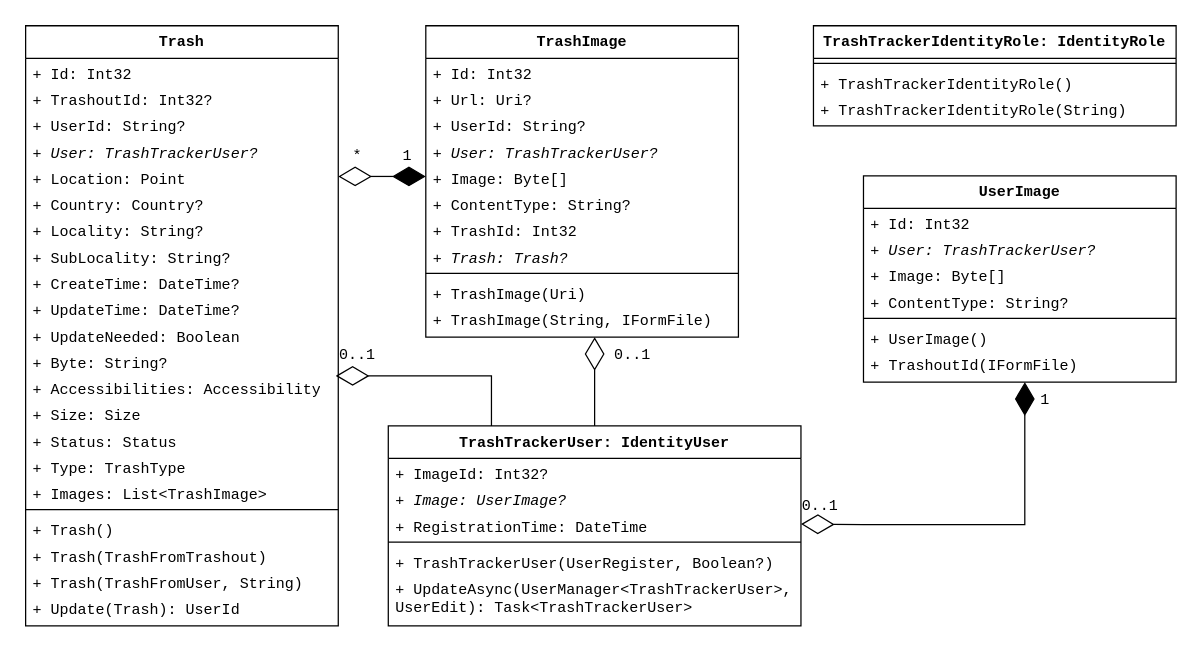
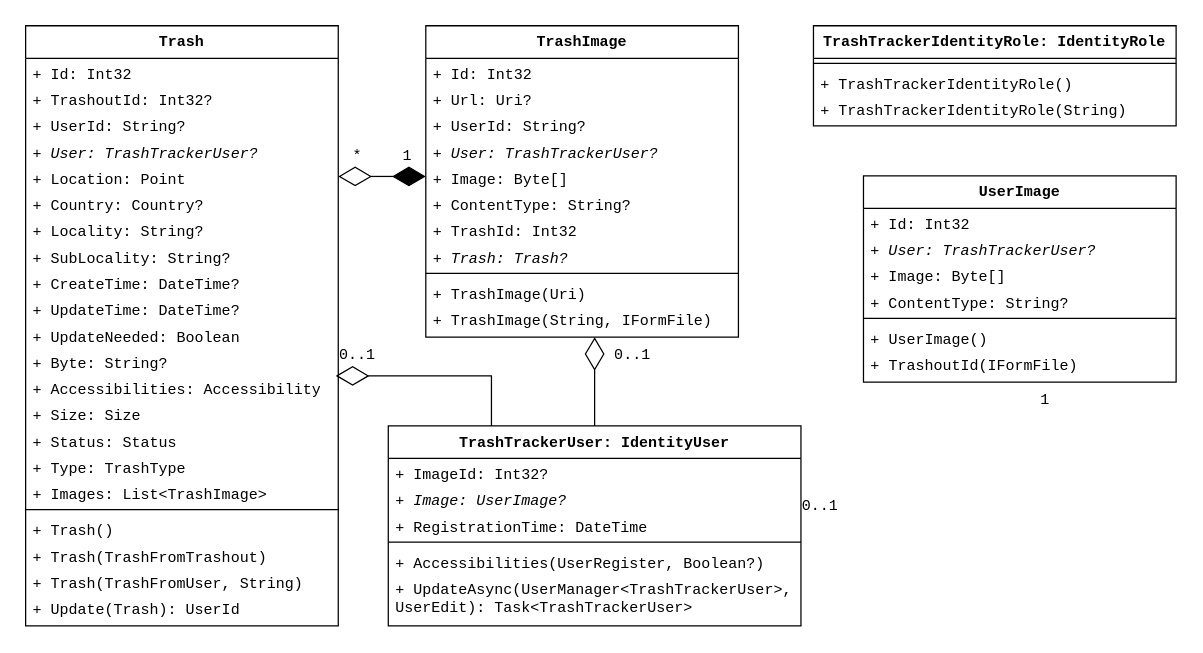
(984, 524) -> none
(562, 565) -> (548, 565)
